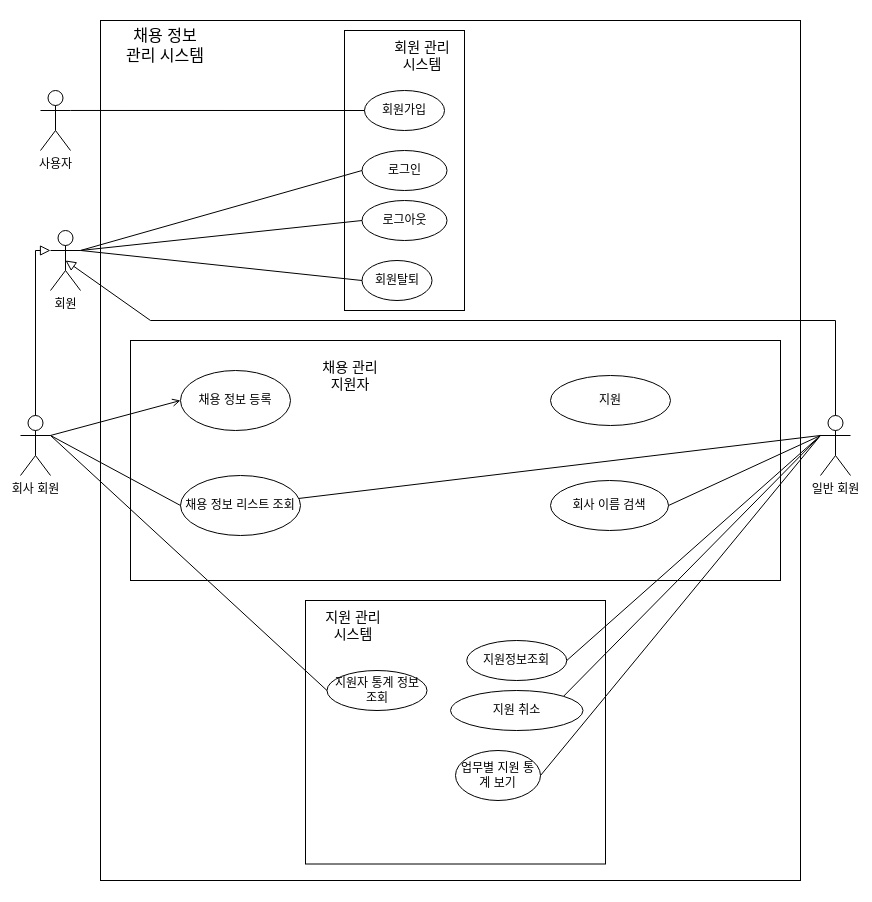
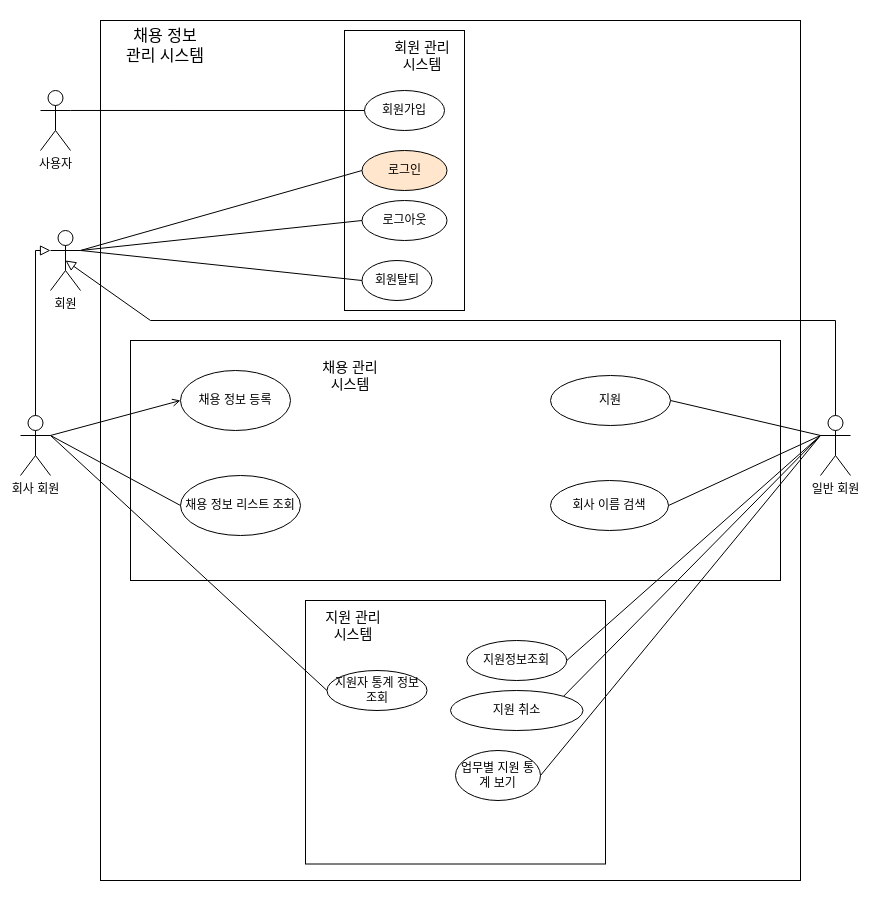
(405, 171) -> (405, 171)
(351, 376) -> (351, 376)
(557, 467) -> (744, 418)
